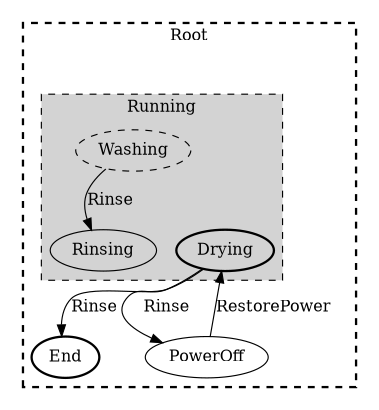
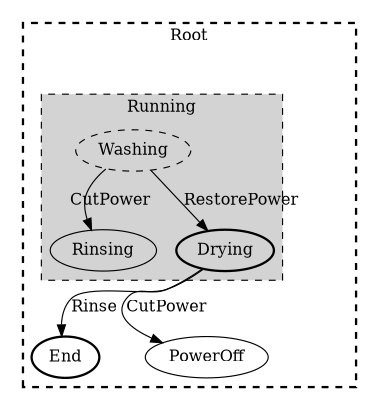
(110, 200) -> (110, 200)
(167, 307) -> (167, 307)
(215, 310) -> (175, 196)
